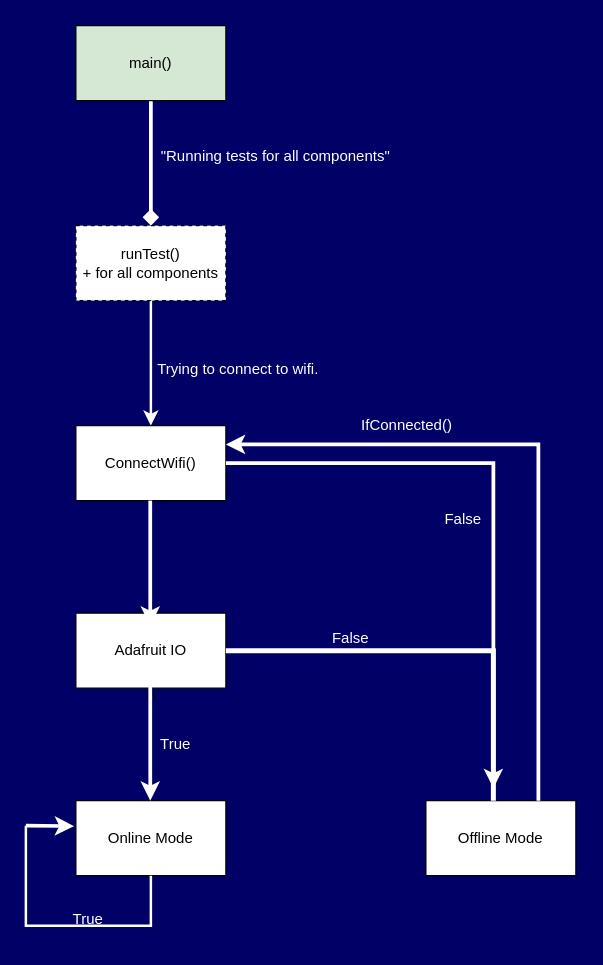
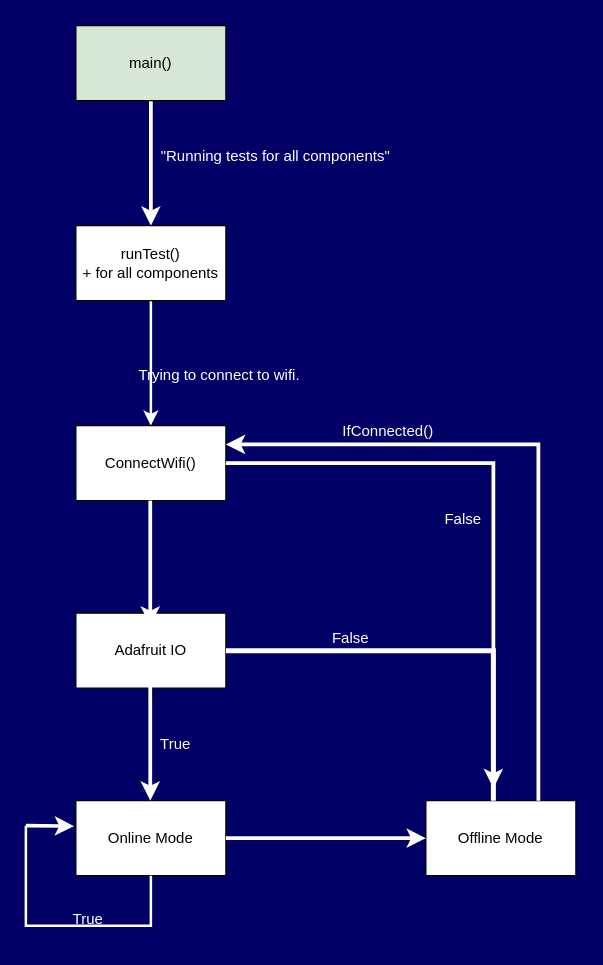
(151, 210) -> (151, 210)
(151, 263) -> (151, 263)
(238, 369) -> (219, 376)
(407, 426) -> (388, 432)
none -> (319, 838)
